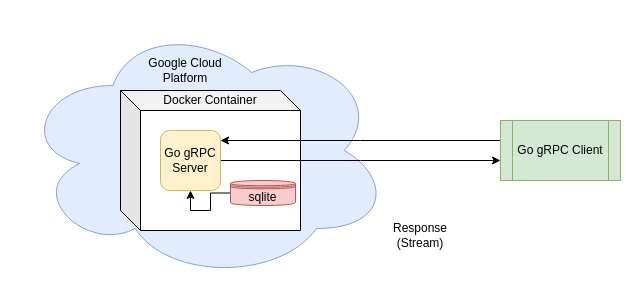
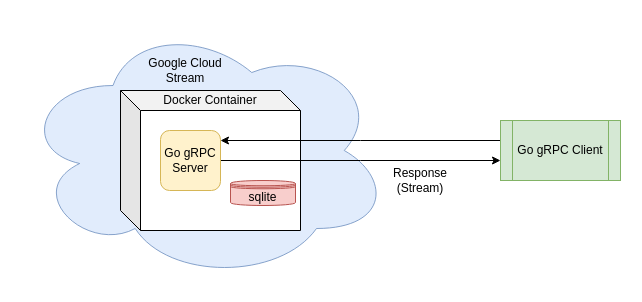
(186, 71) -> (186, 71)
(211, 208) -> none
(421, 236) -> (421, 181)
